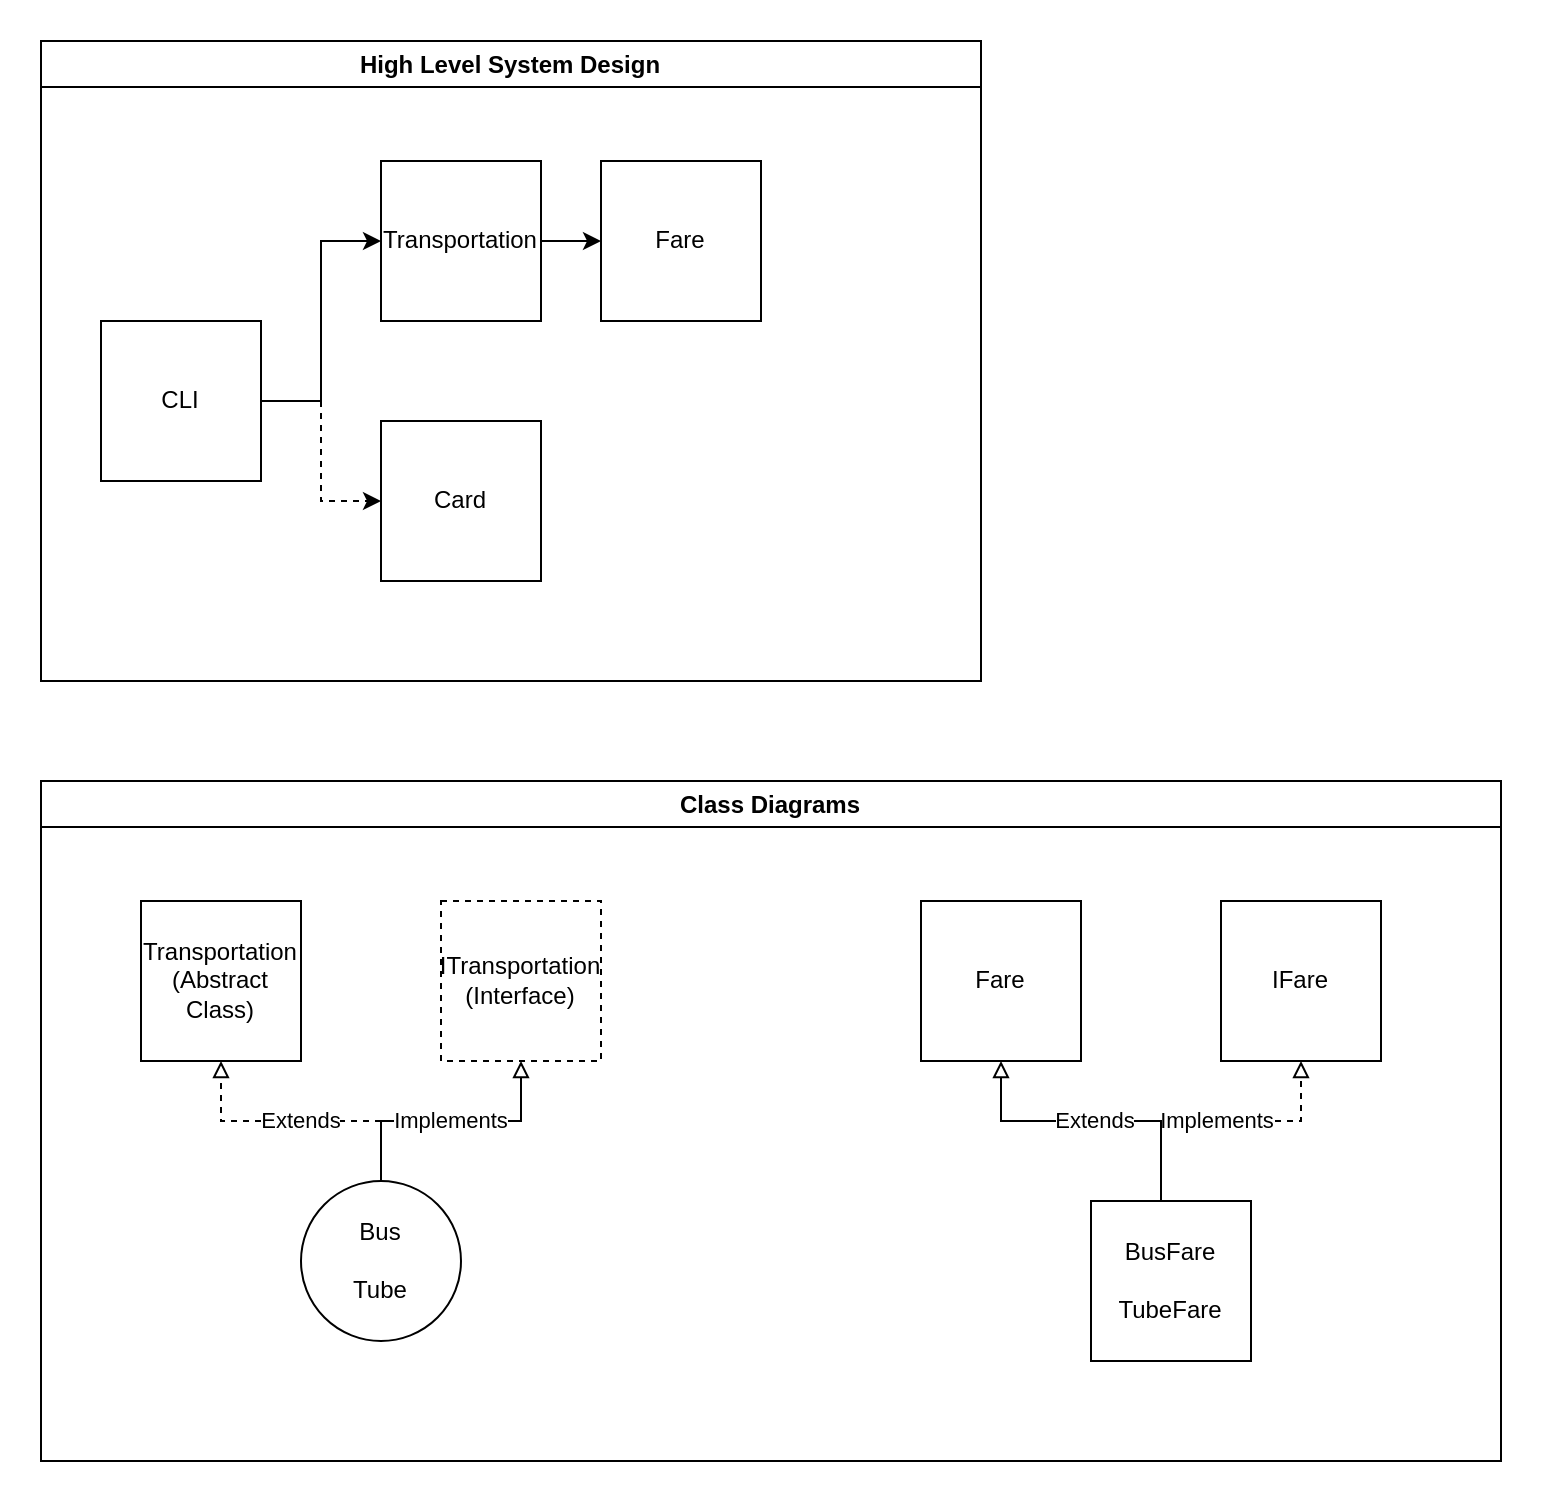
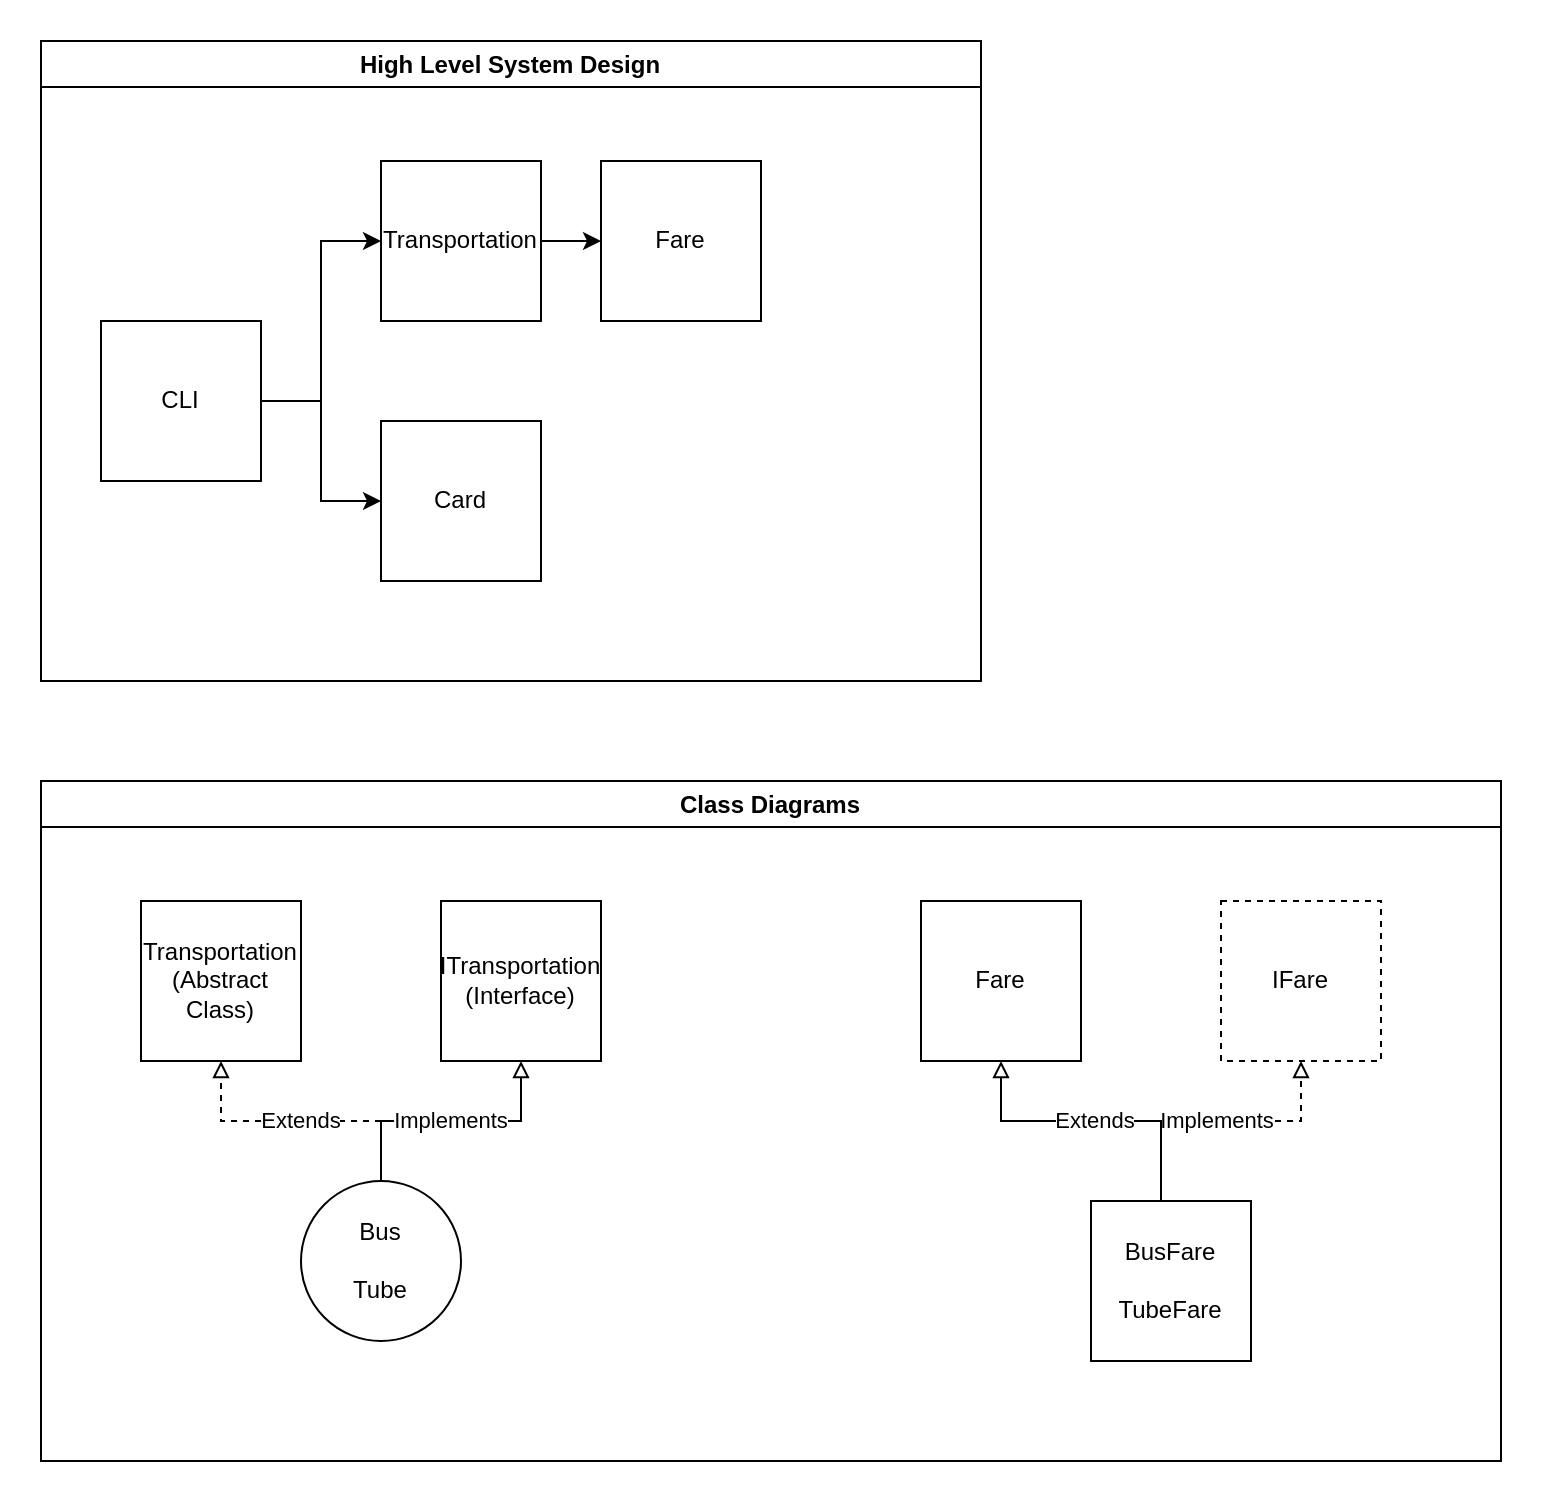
(321, 474) -> (321, 474)
(521, 981) -> (521, 981)
(1301, 981) -> (1301, 981)
